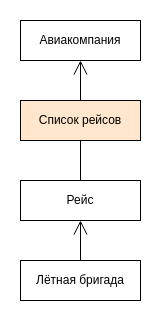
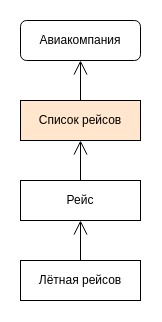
(81, 41) -> (81, 41)
(81, 146) -> (81, 146)
(81, 281) -> (81, 281)
